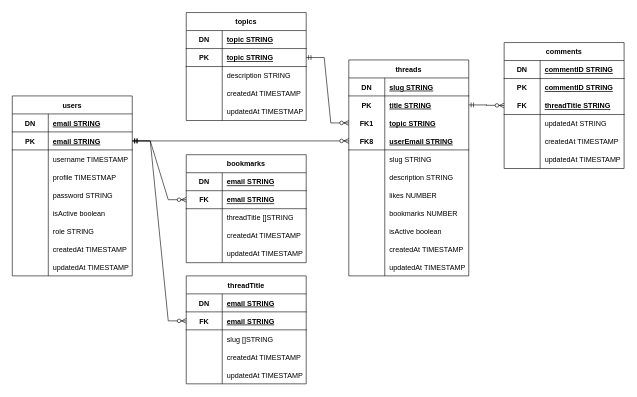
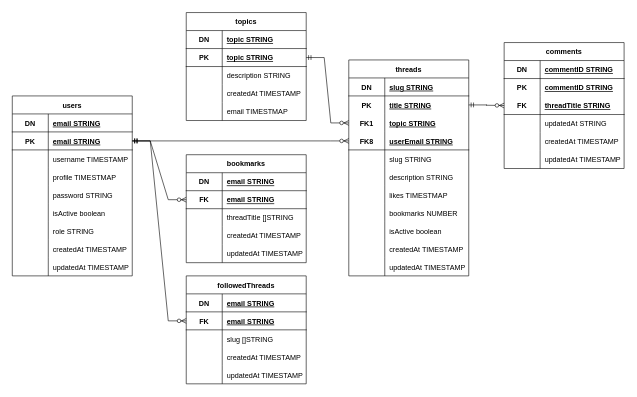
(264, 112) -> (254, 112)
(411, 195) -> (417, 195)
(246, 285) -> (246, 285)
